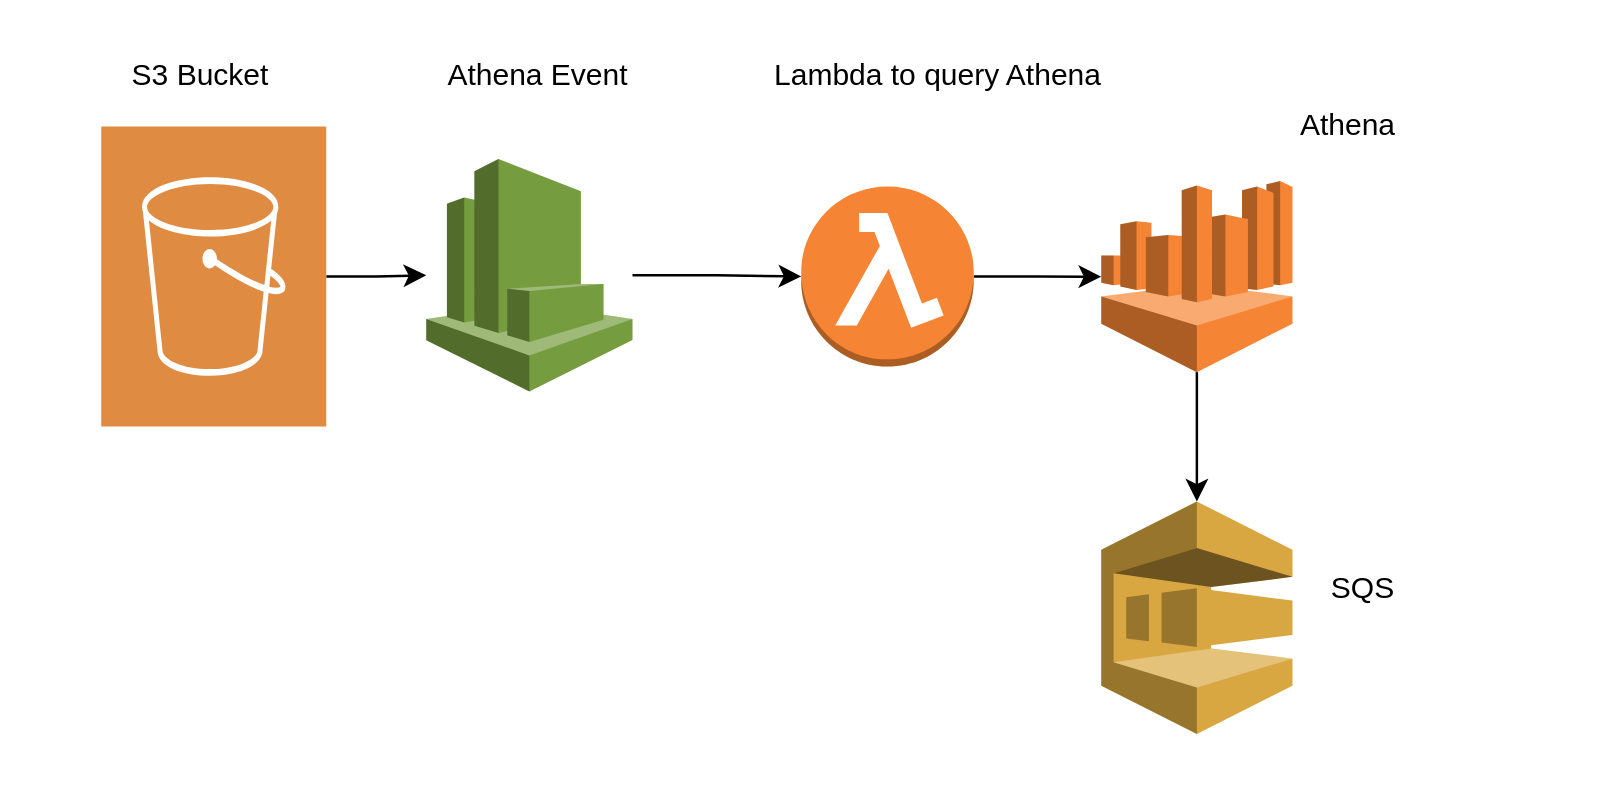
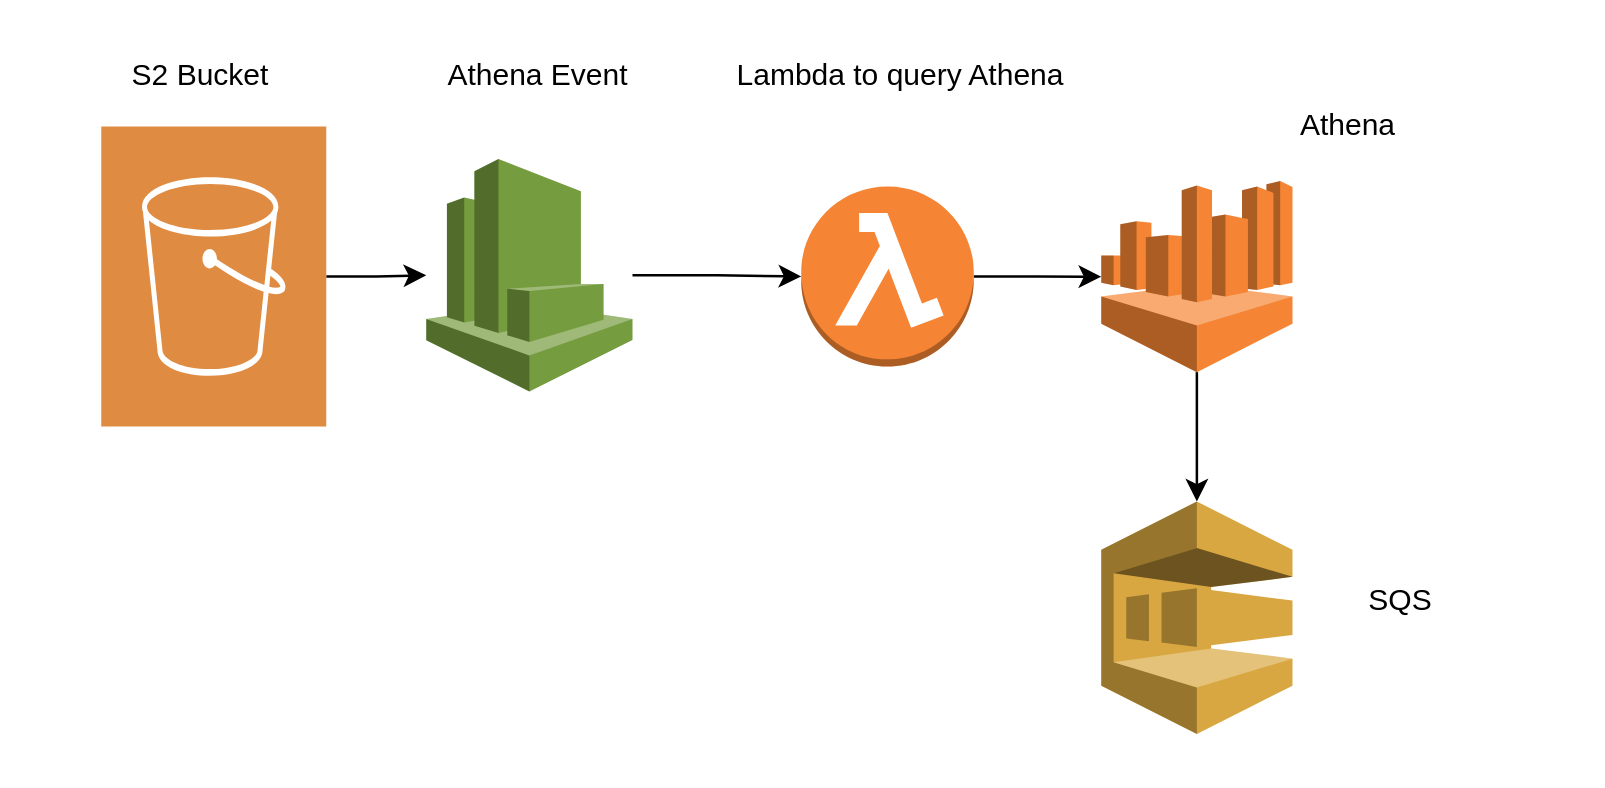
(201, 76) -> (201, 76)
(939, 76) -> (901, 76)
(1364, 589) -> (1401, 601)
